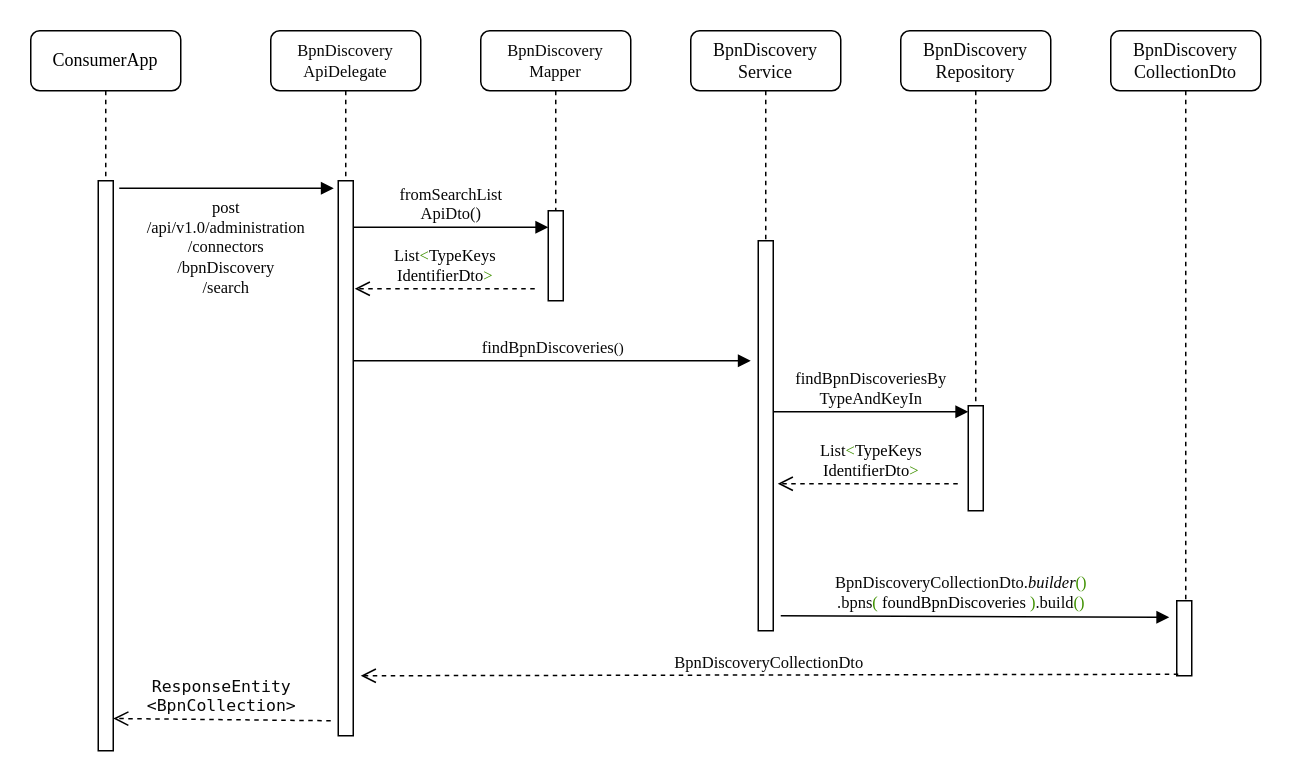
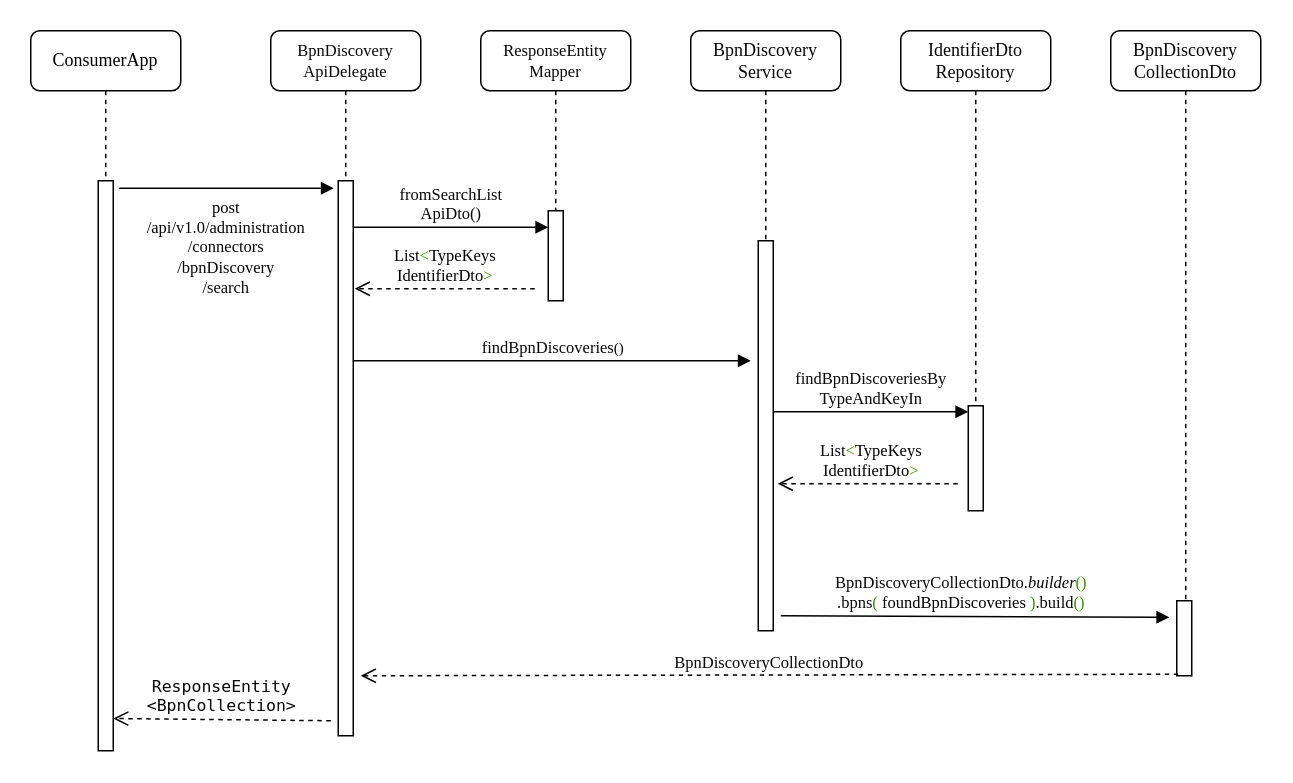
(556, 61) -> (556, 61)
(976, 61) -> (976, 61)
